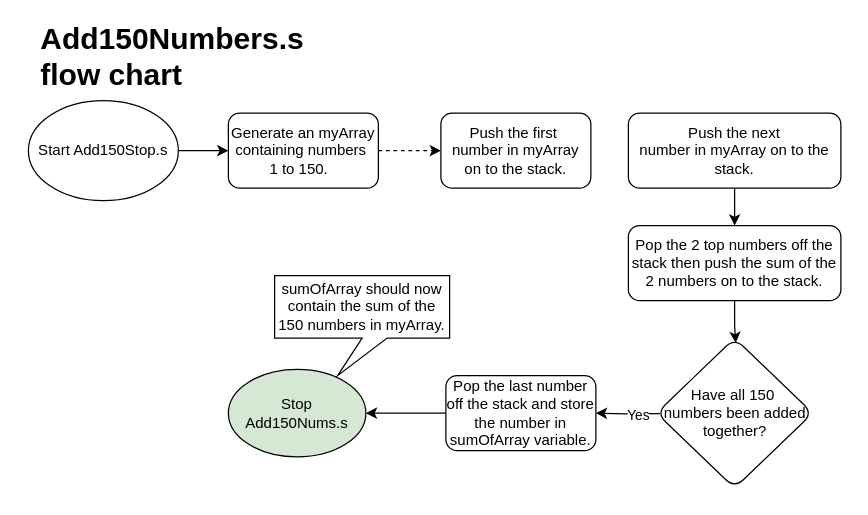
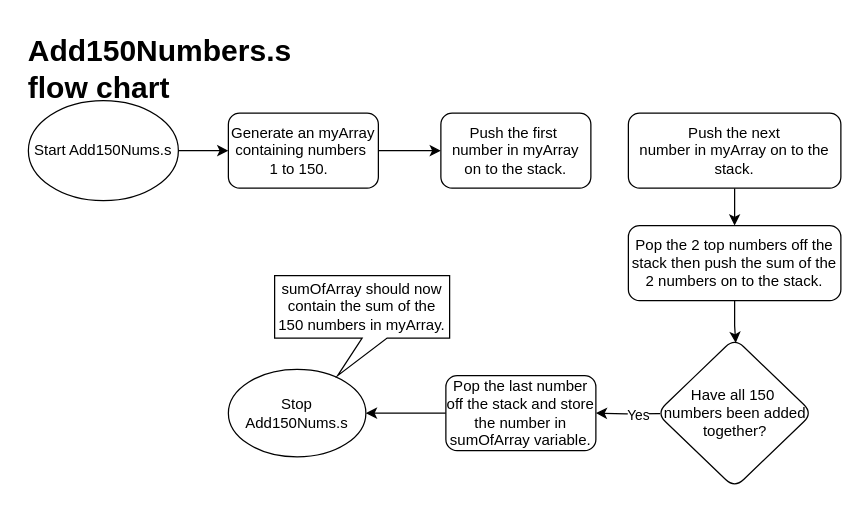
(176, 51) -> (163, 63)
(103, 151) -> (103, 151)
(405, 151) -> (405, 151)
(297, 413) -> (297, 413)
